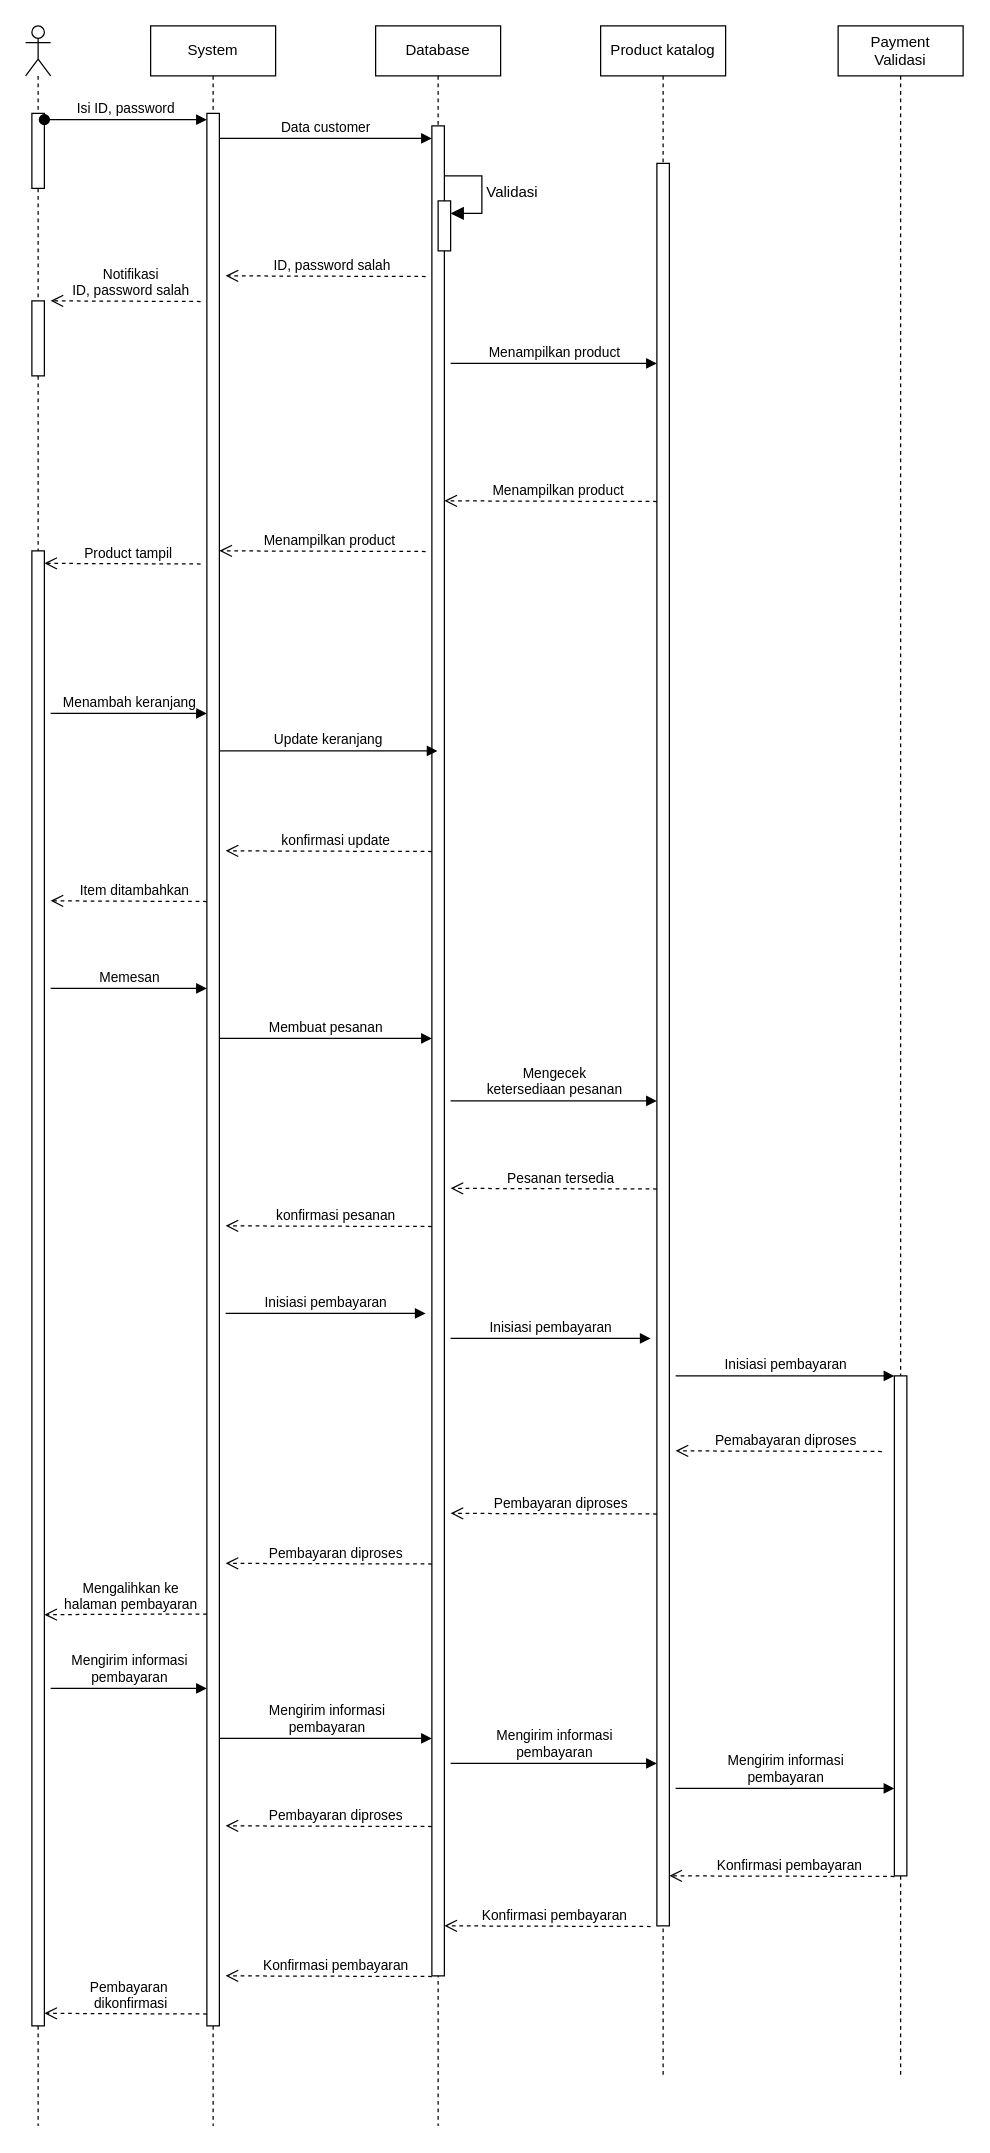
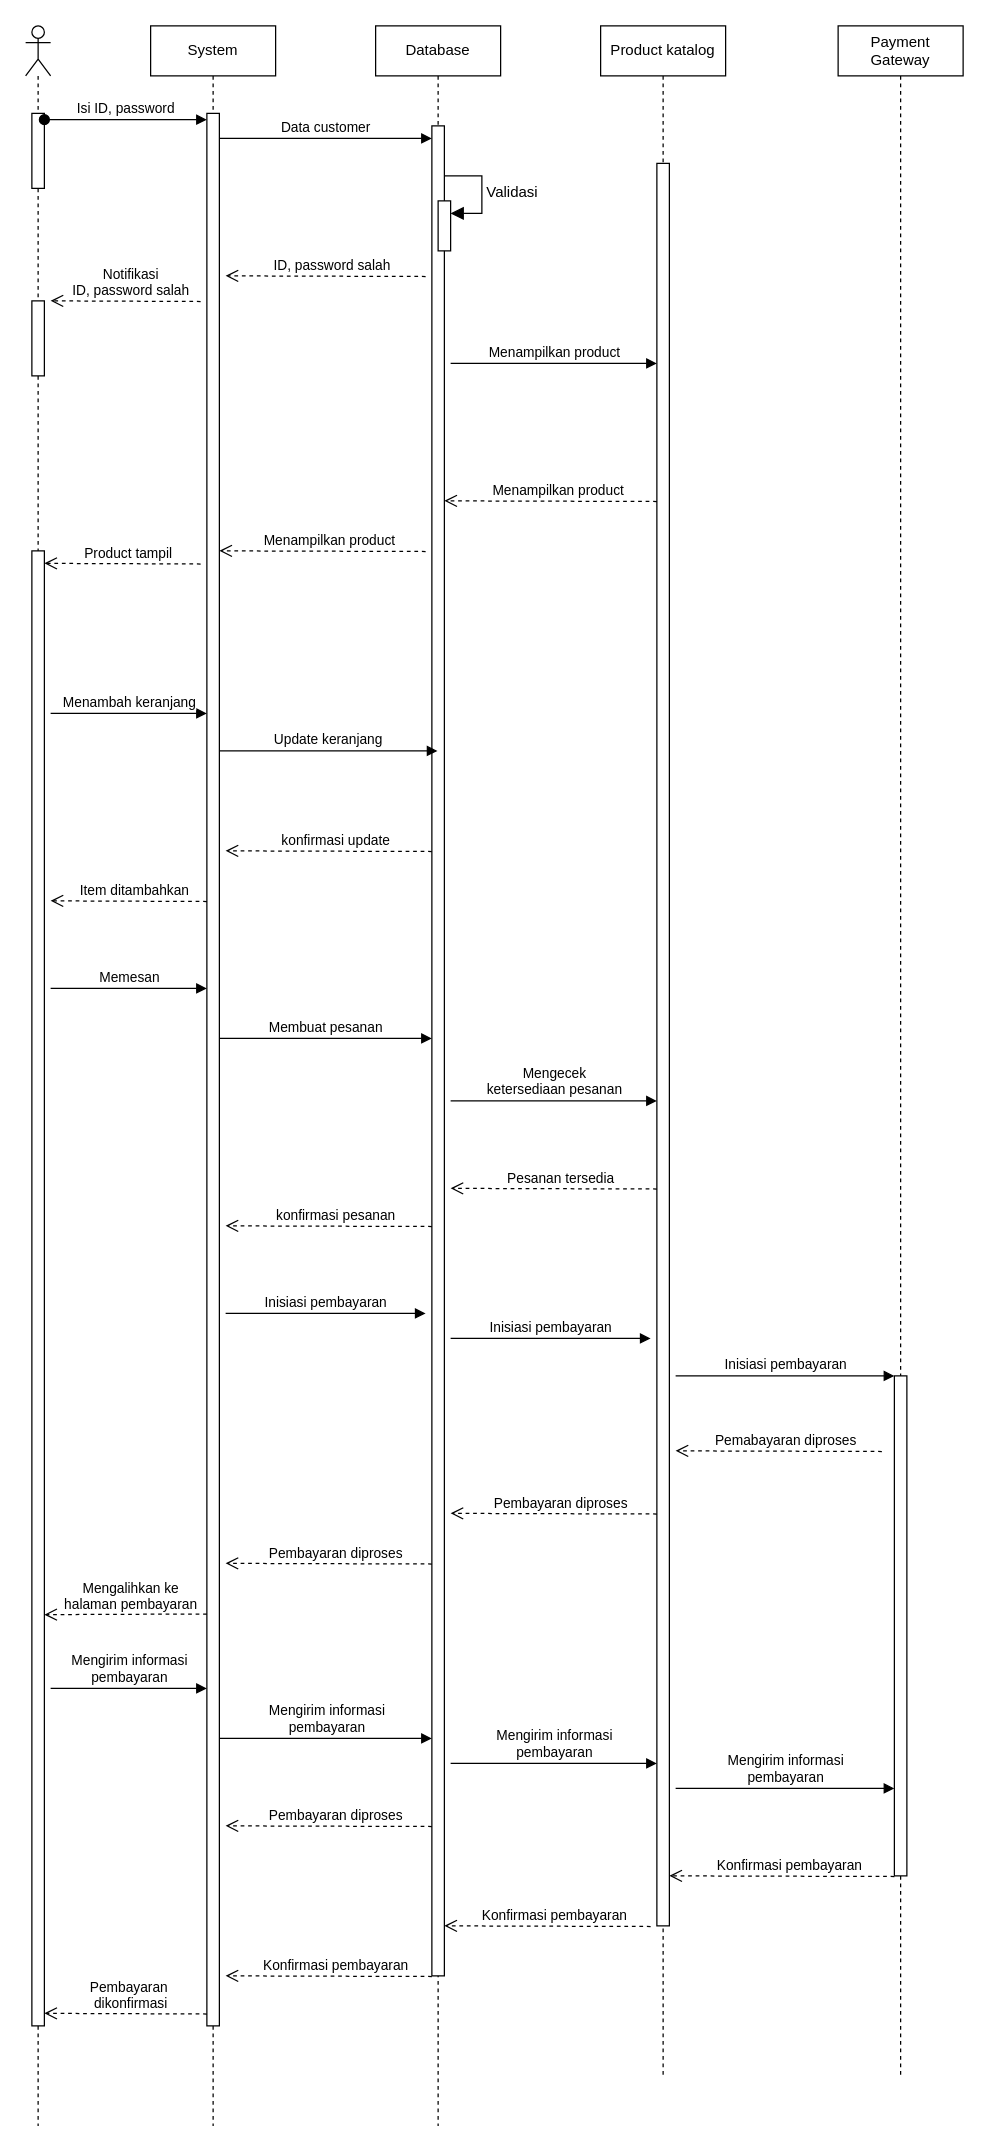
(901, 51) -> (901, 51)
